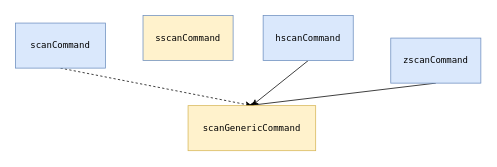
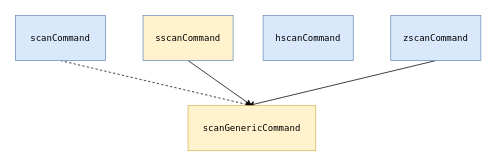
(60, 45) -> (60, 38)
(435, 60) -> (435, 38)
none -> (217, 81)
(281, 82) -> none
